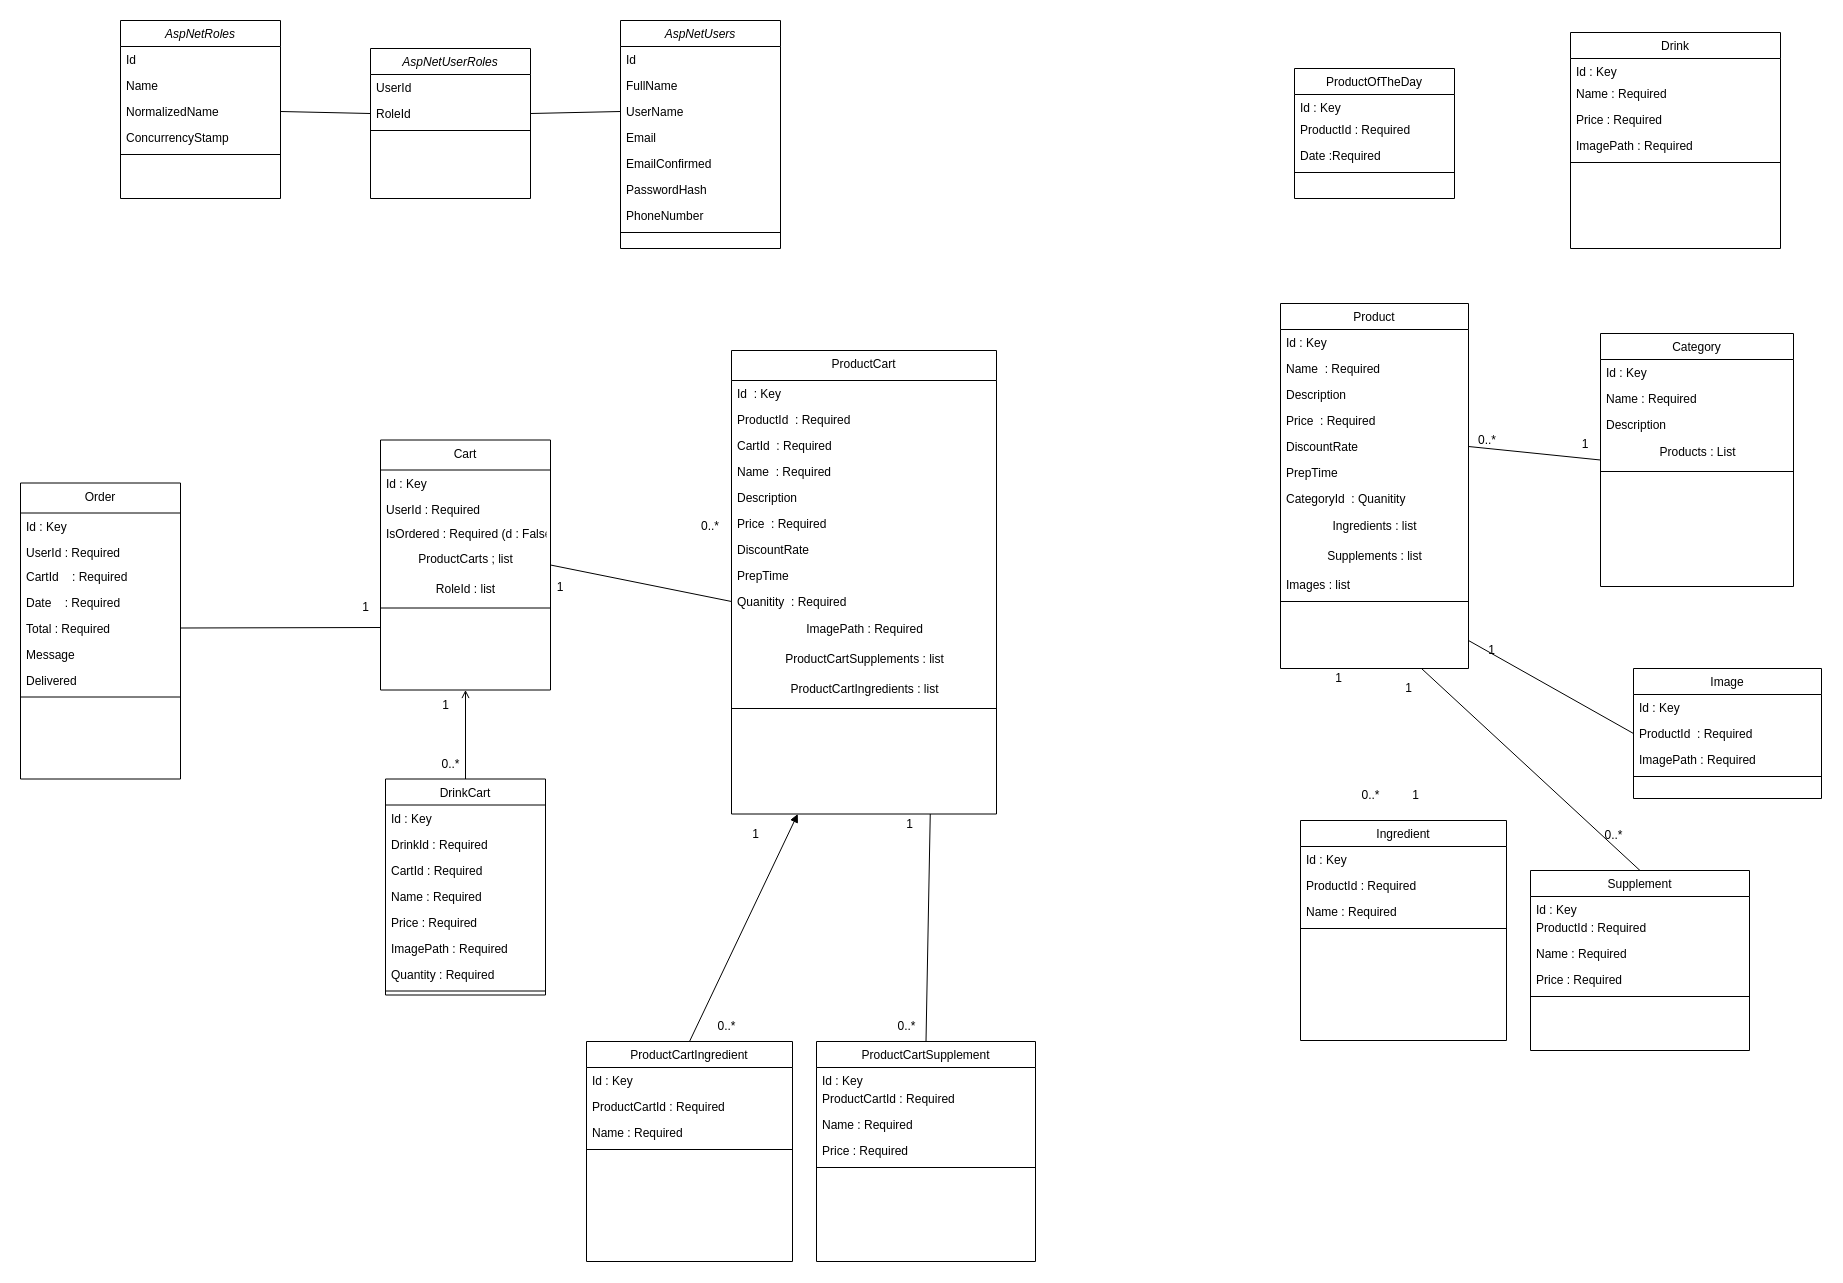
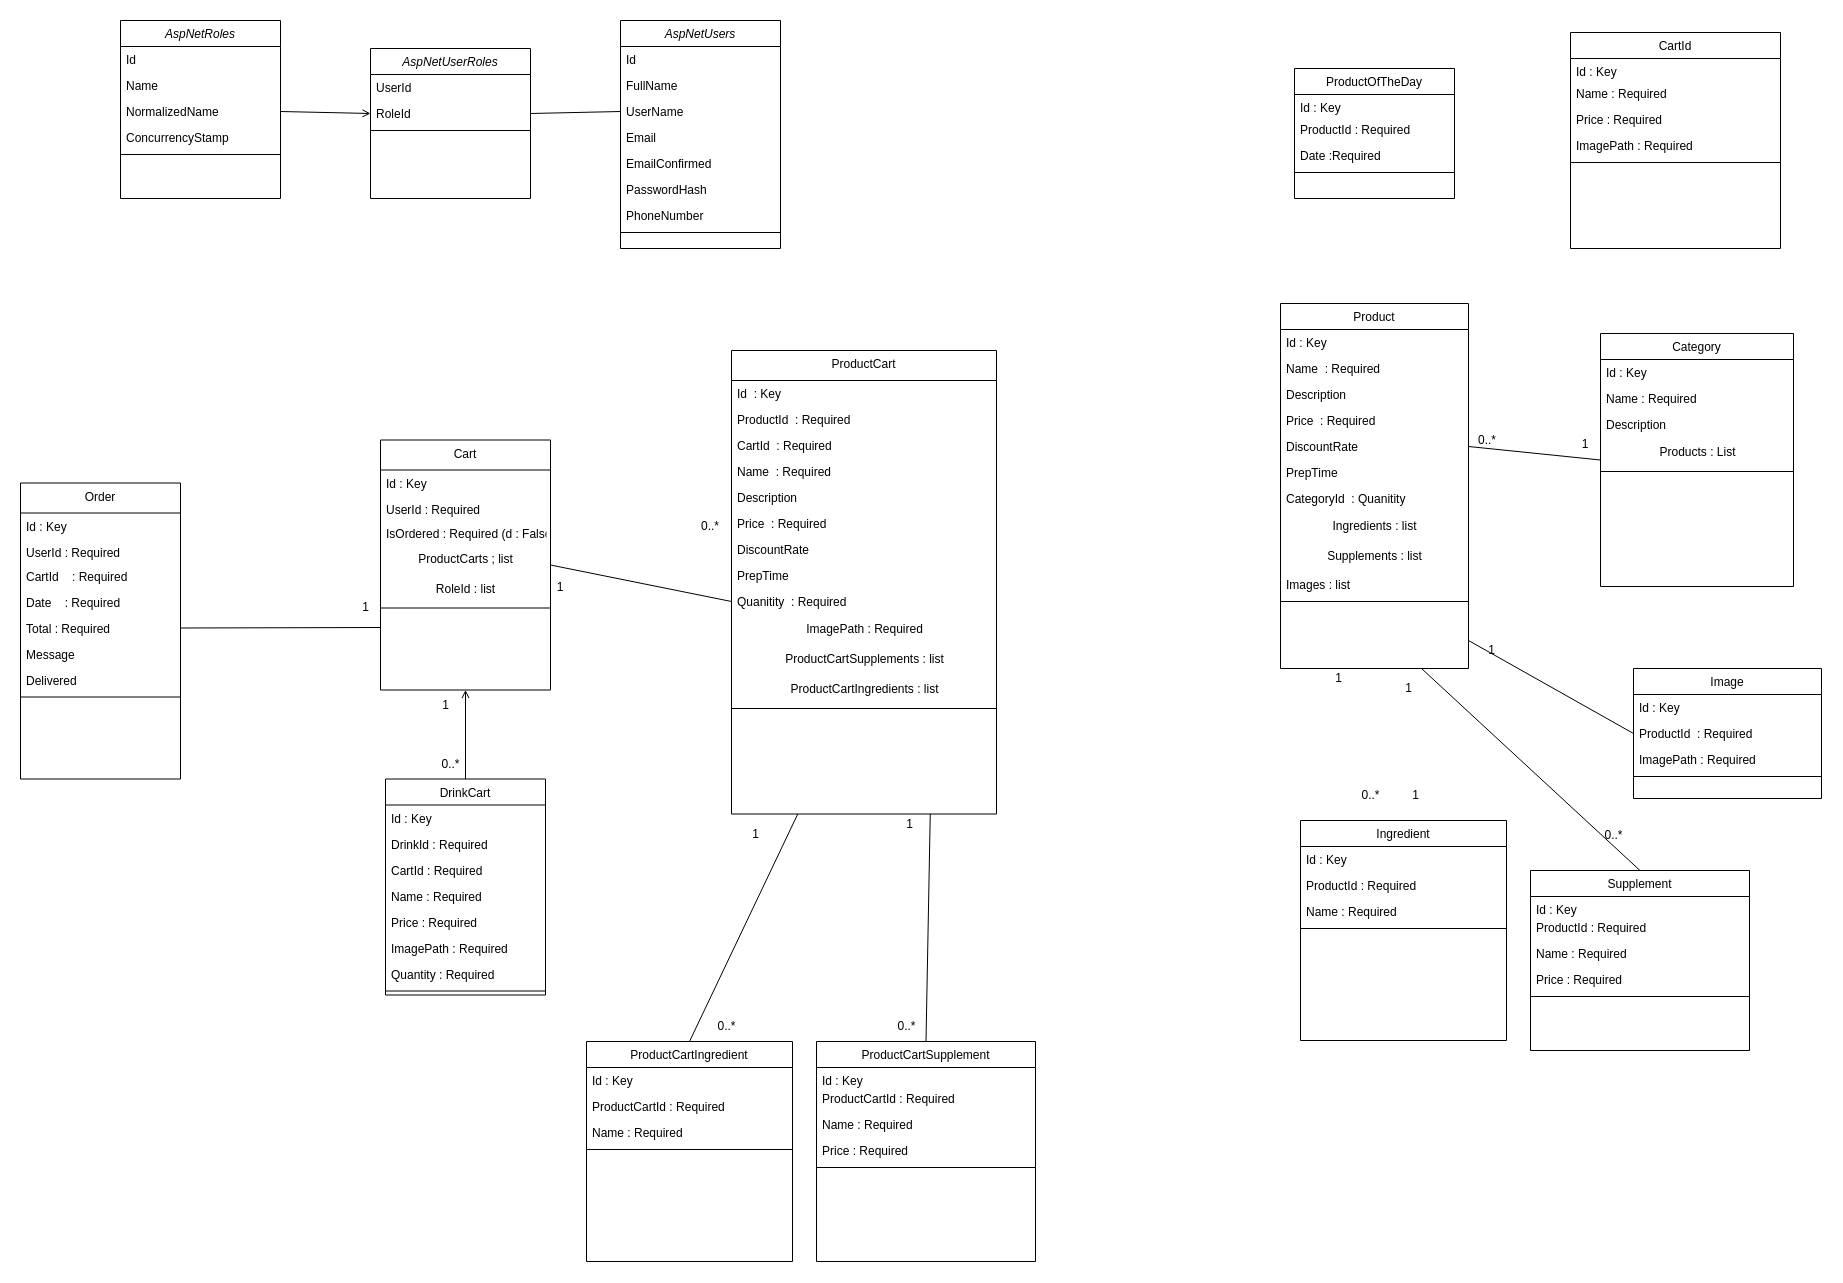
(1675, 46) -> (1675, 46)
(365, 113) -> (365, 113)
(794, 822) -> (795, 819)
